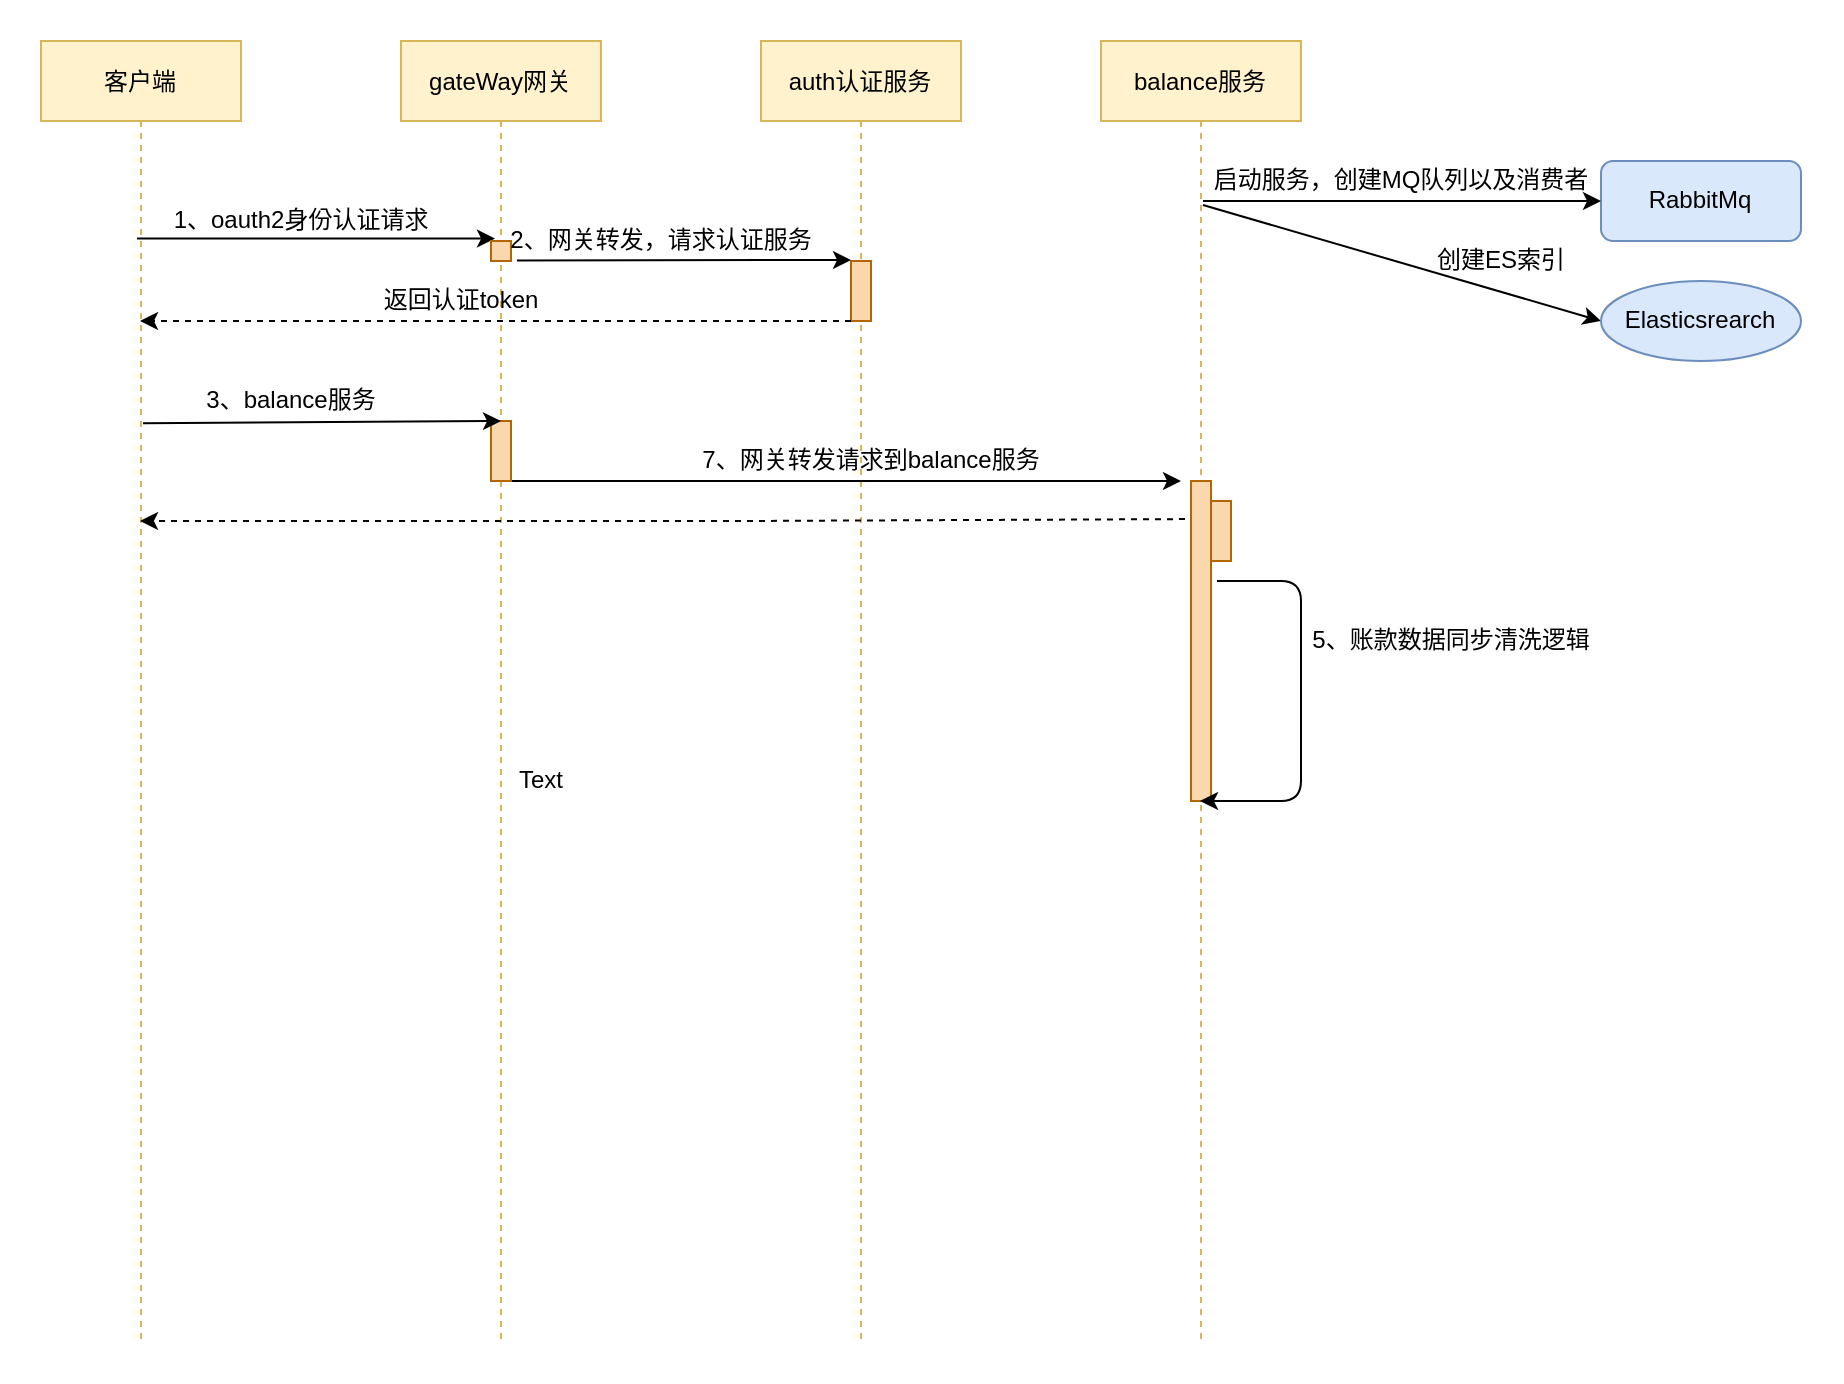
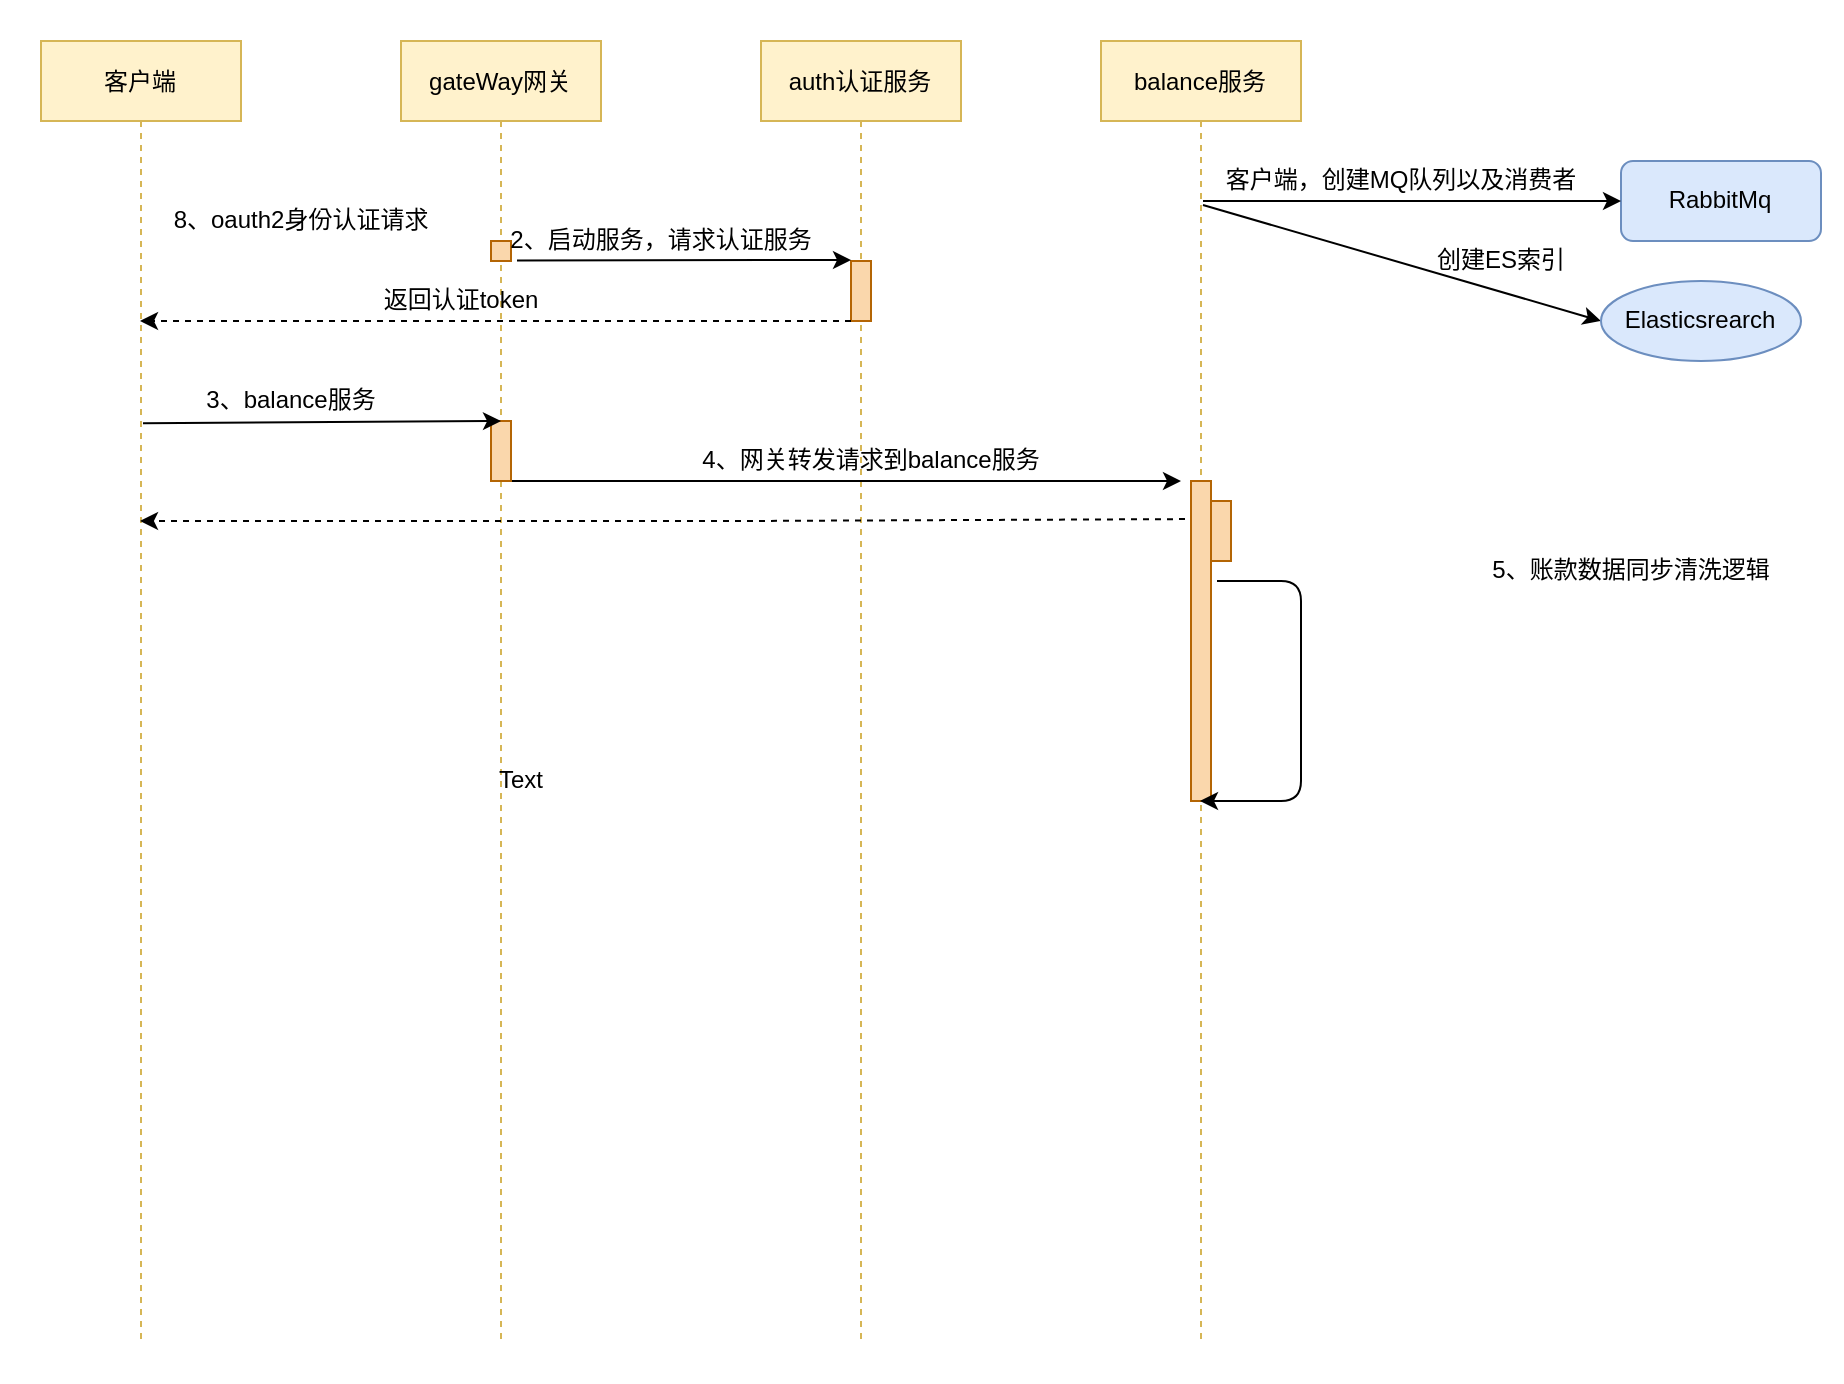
(1402, 181) -> (1402, 181)
(1701, 201) -> (1721, 201)
(302, 221) -> (302, 221)
(309, 239) -> none
(662, 241) -> (662, 241)
(872, 461) -> (872, 461)
(1451, 641) -> (1631, 571)
(541, 781) -> (521, 781)
